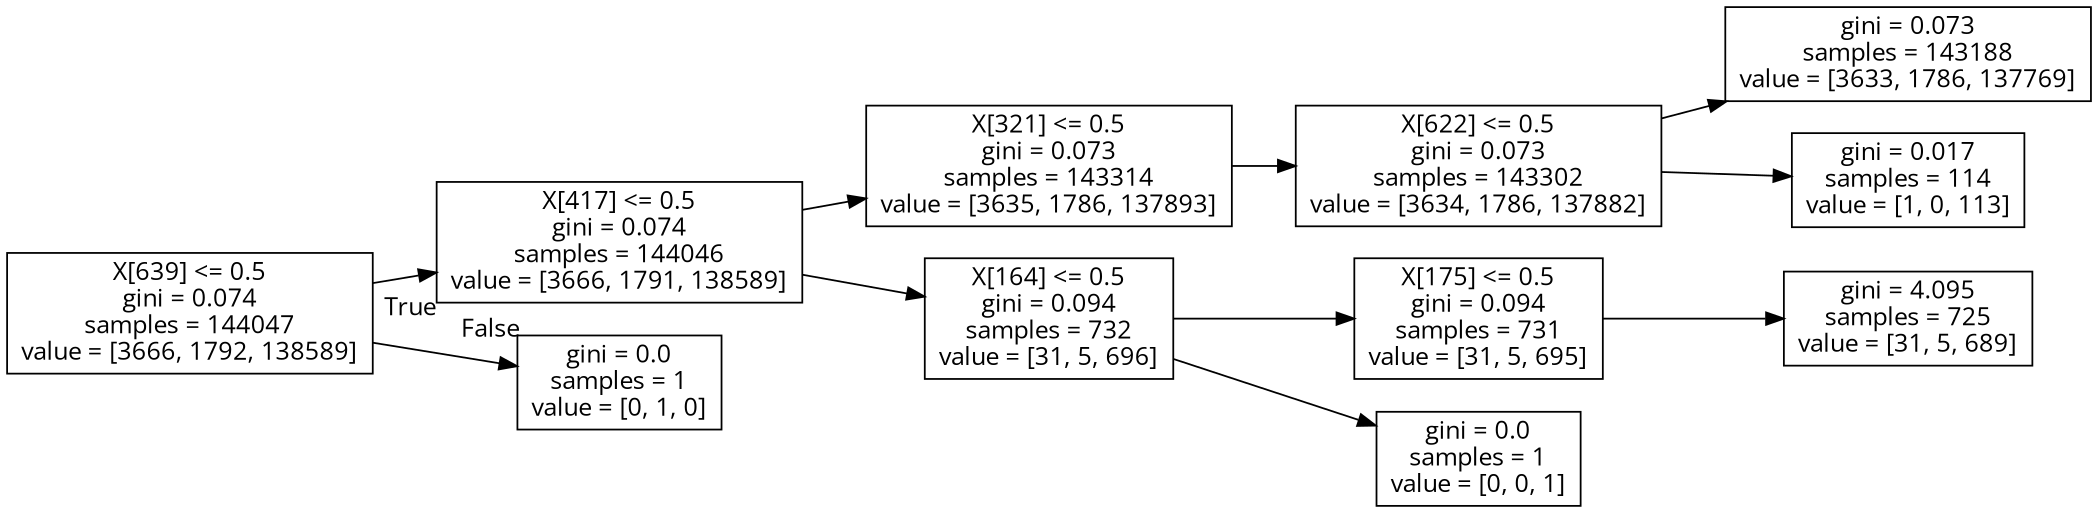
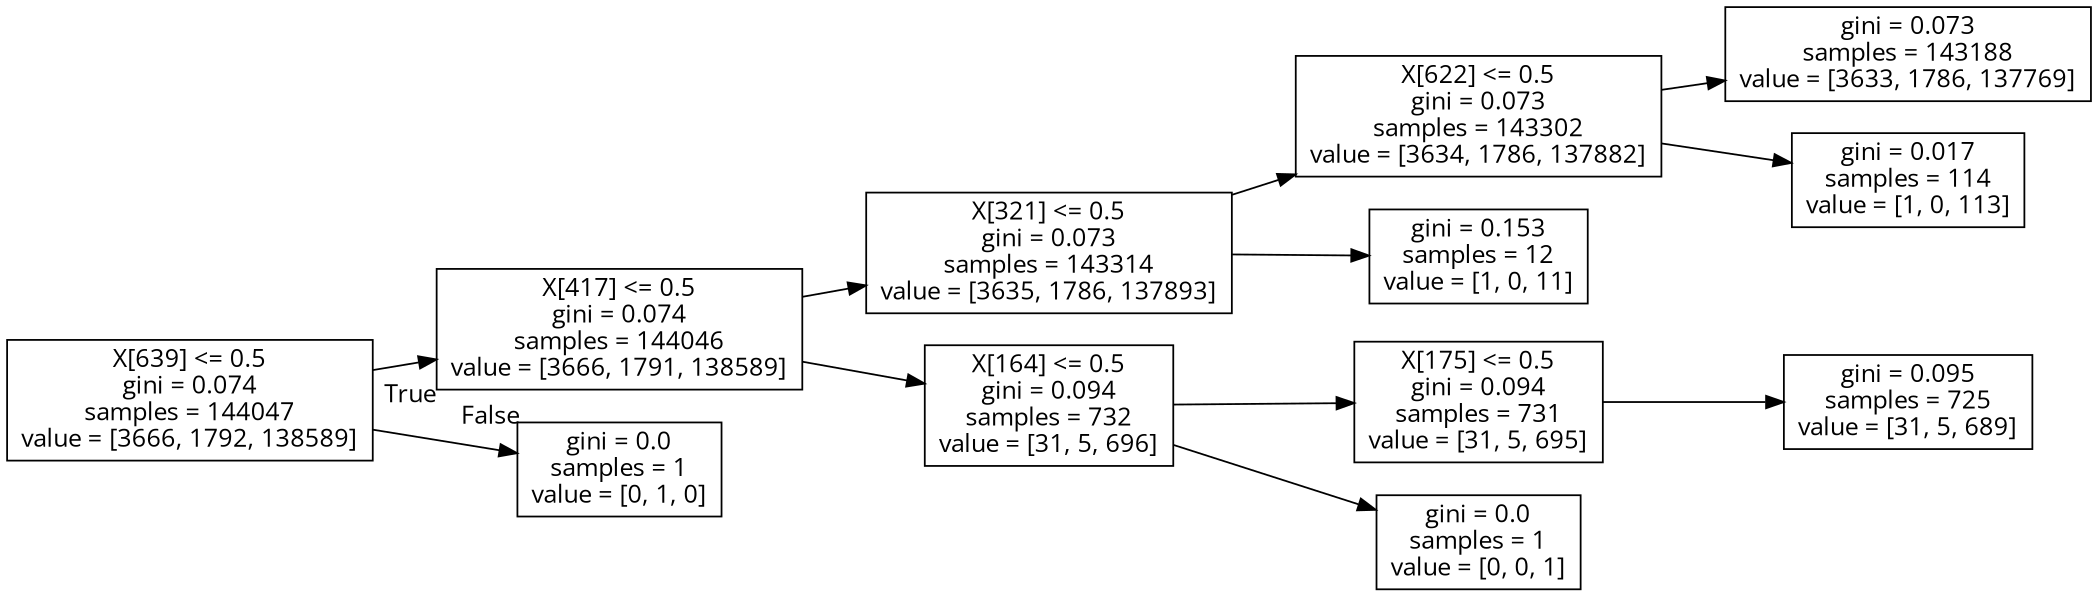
none -> (1479, 256)
(1908, 319) -> (1908, 402)
